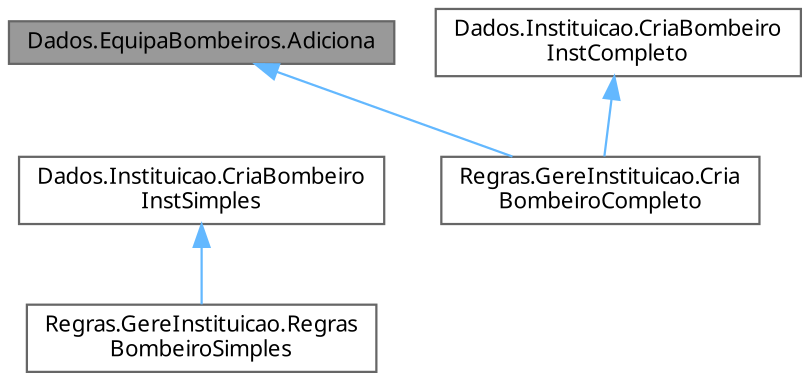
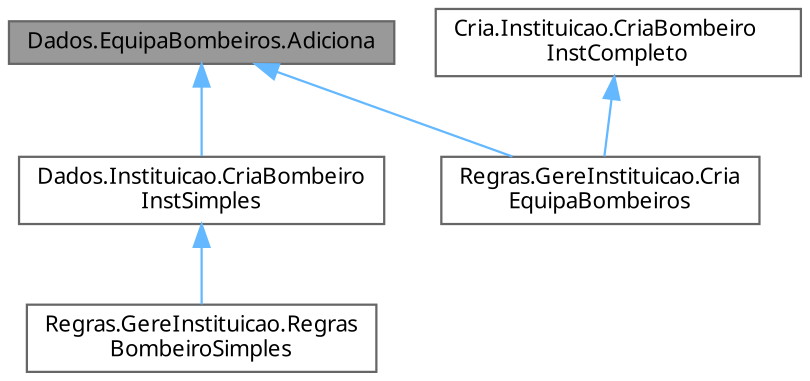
(618, 43) -> (618, 43)
none -> (202, 121)
(600, 190) -> (600, 190)
